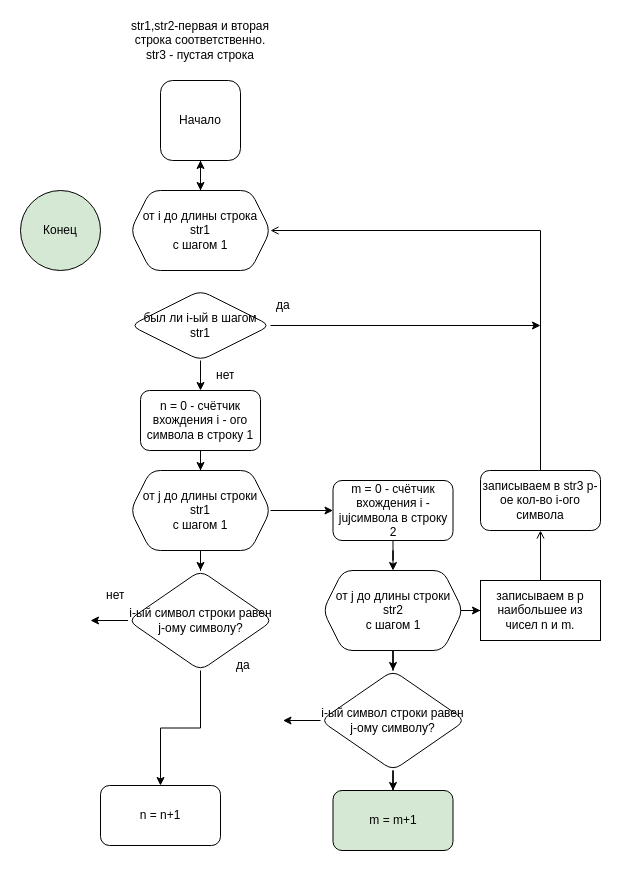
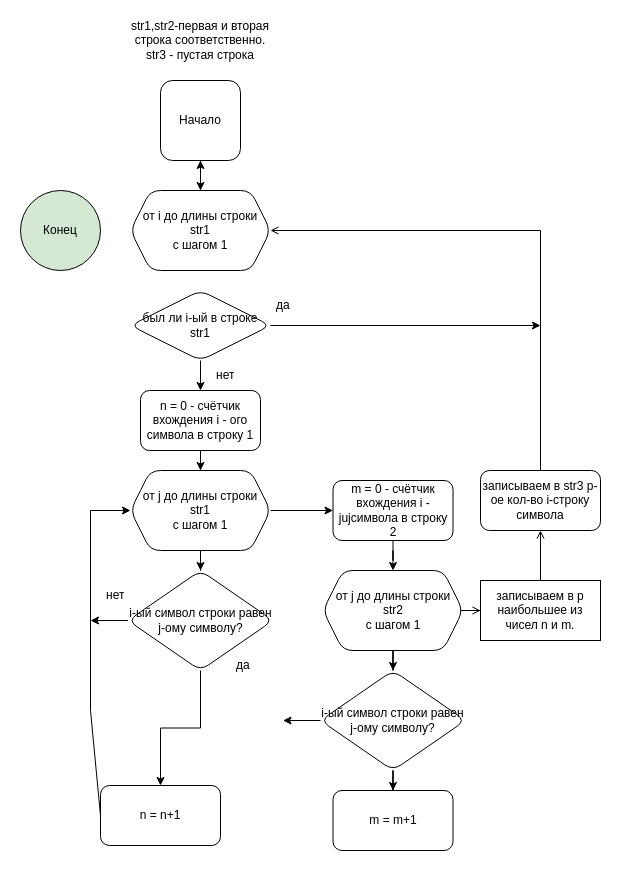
(201, 231) -> (201, 231)
(201, 326) -> (201, 326)
(541, 501) -> (541, 501)
(472, 611) -> (474, 611)
none -> (91, 645)
(393, 821) -> (393, 821)
